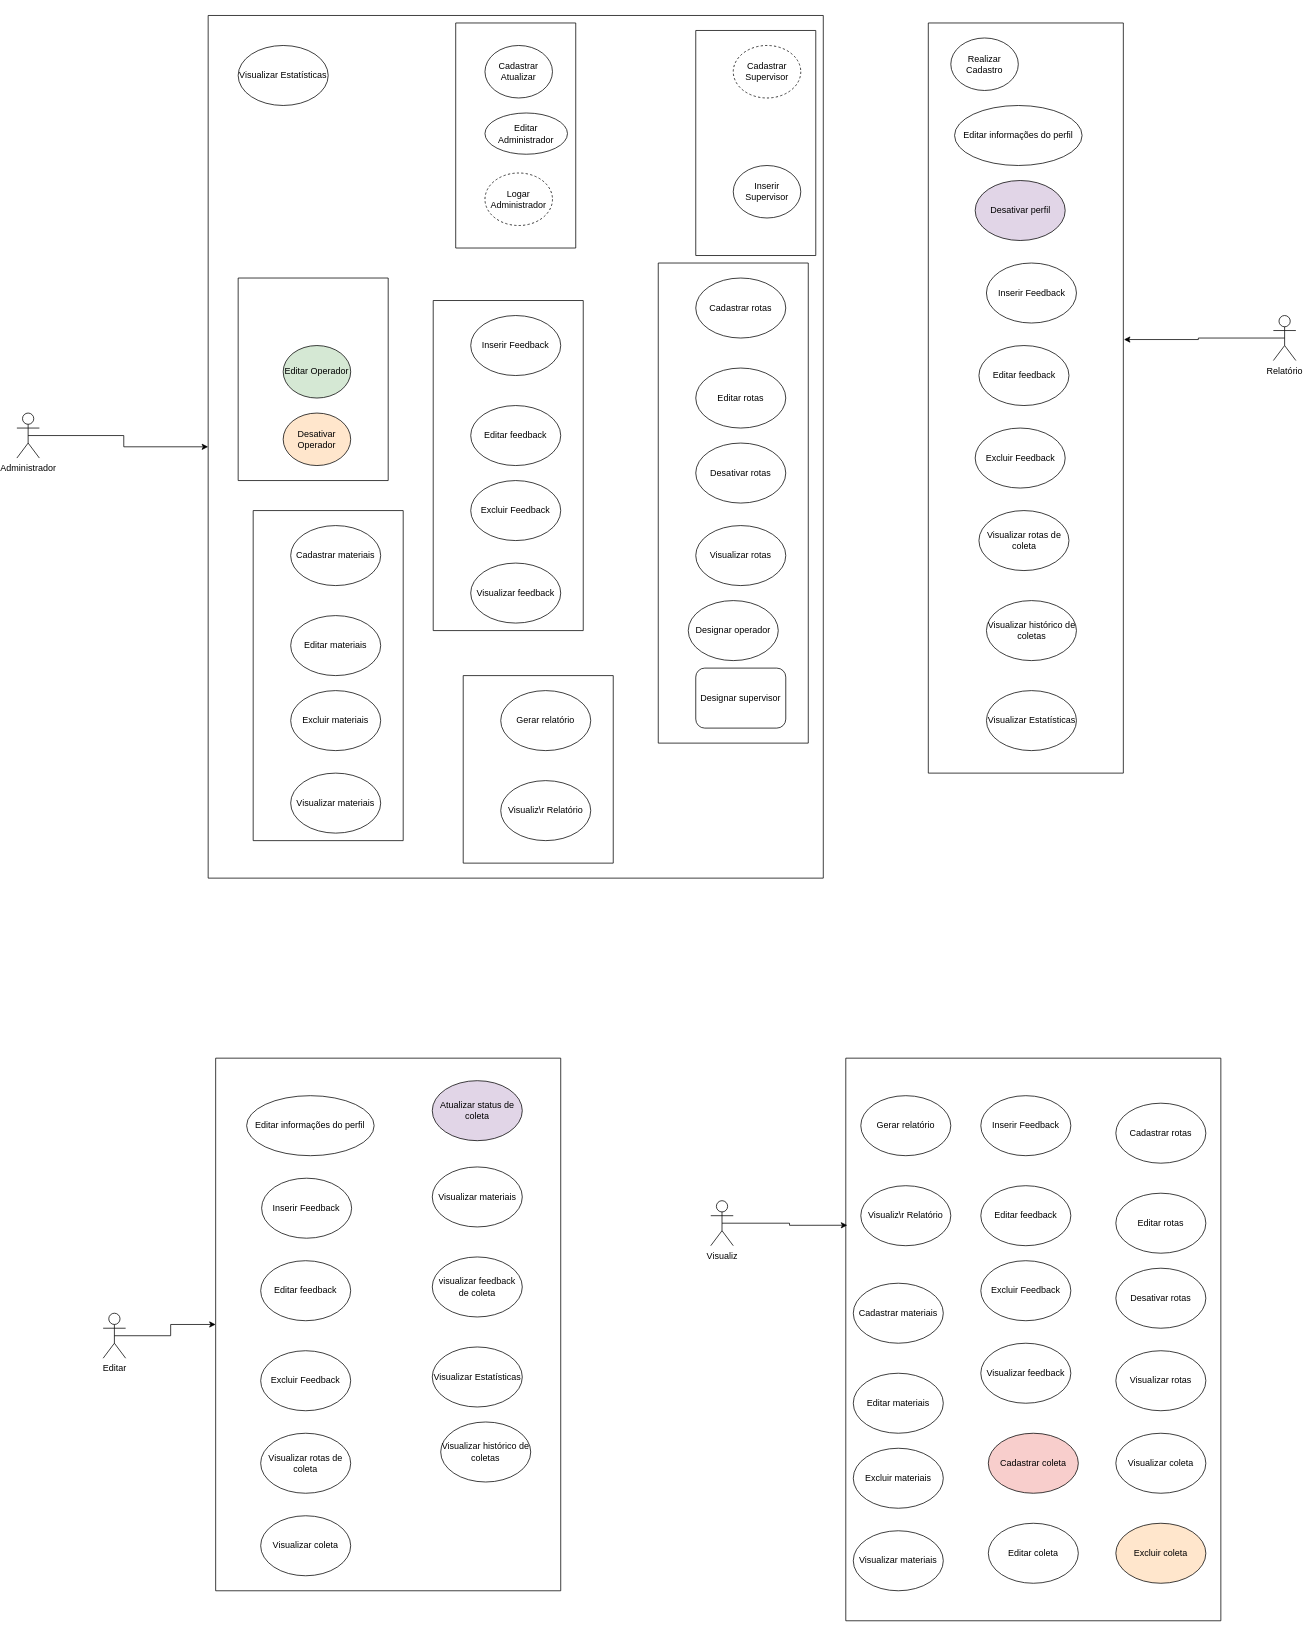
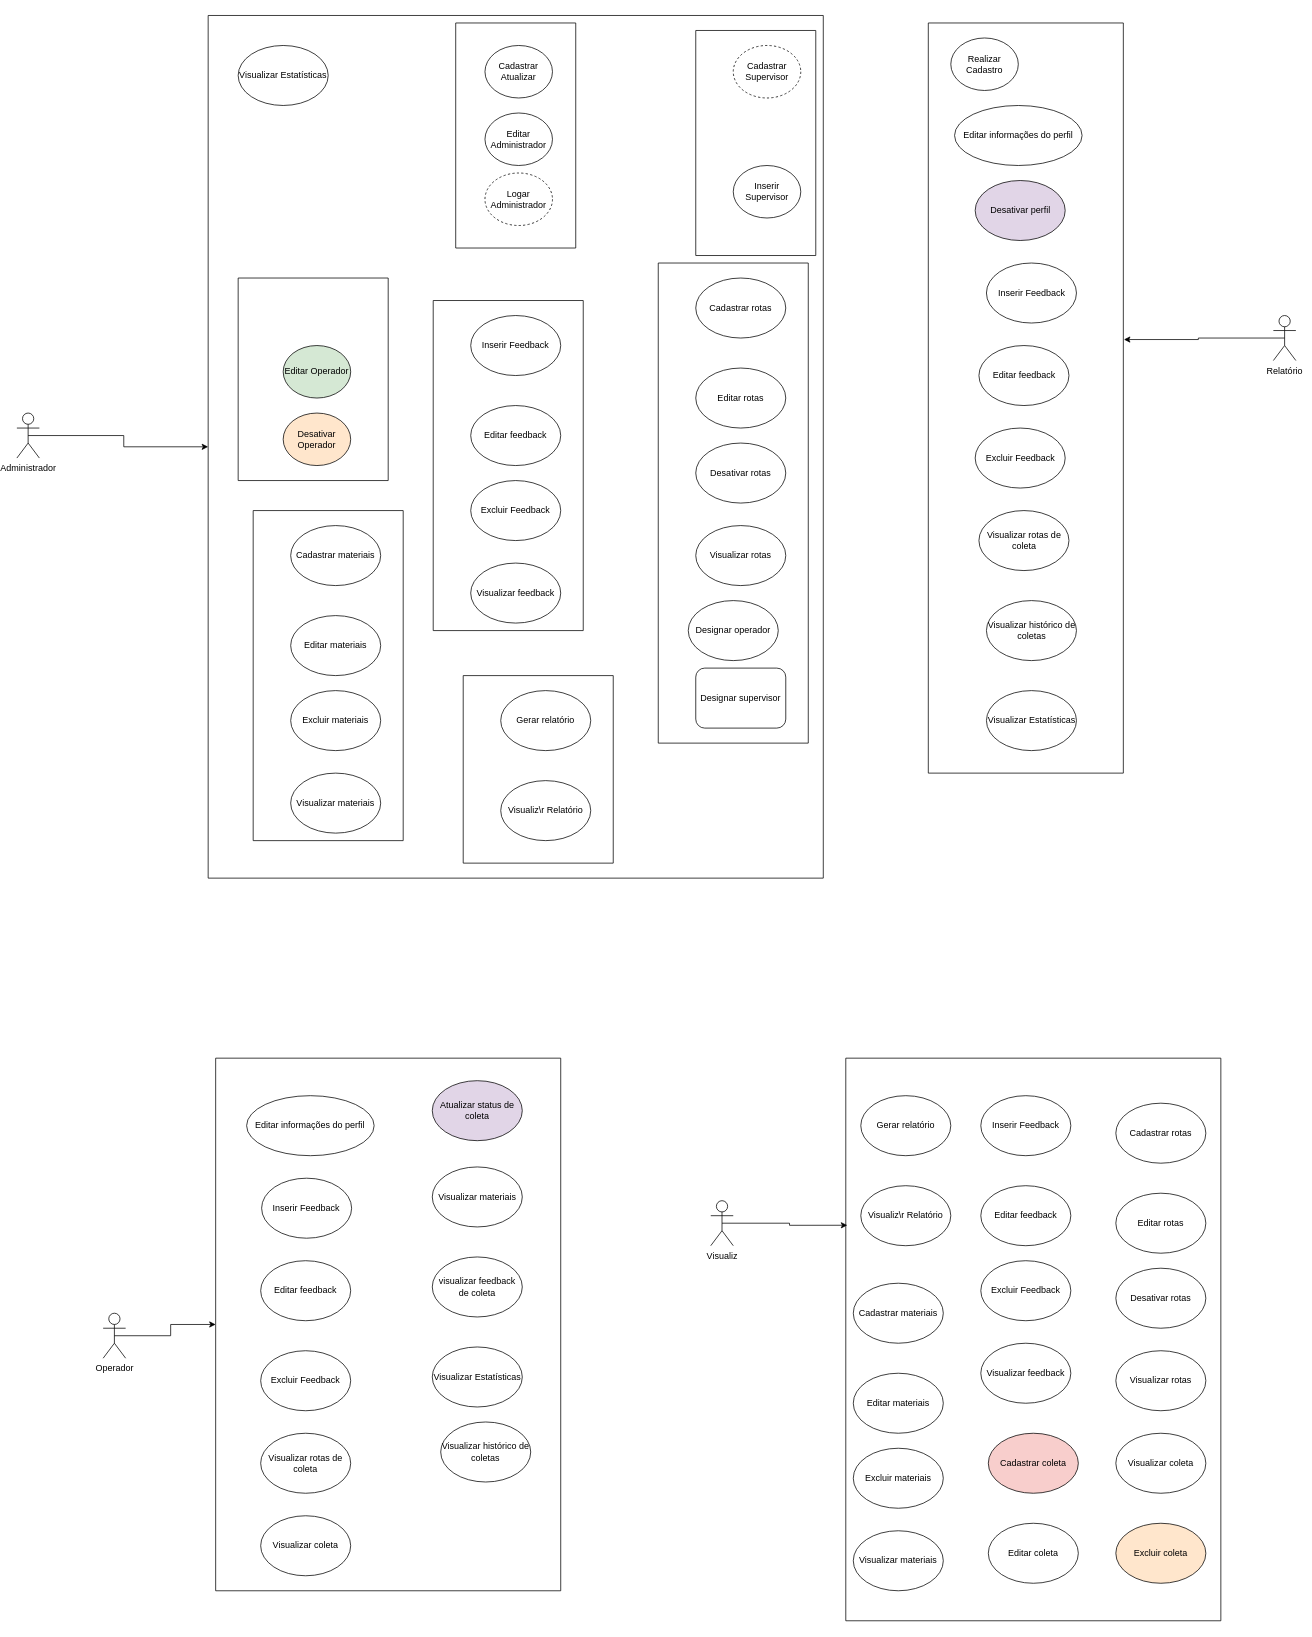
(526, 134) -> (519, 139)
(115, 1369) -> (115, 1369)
